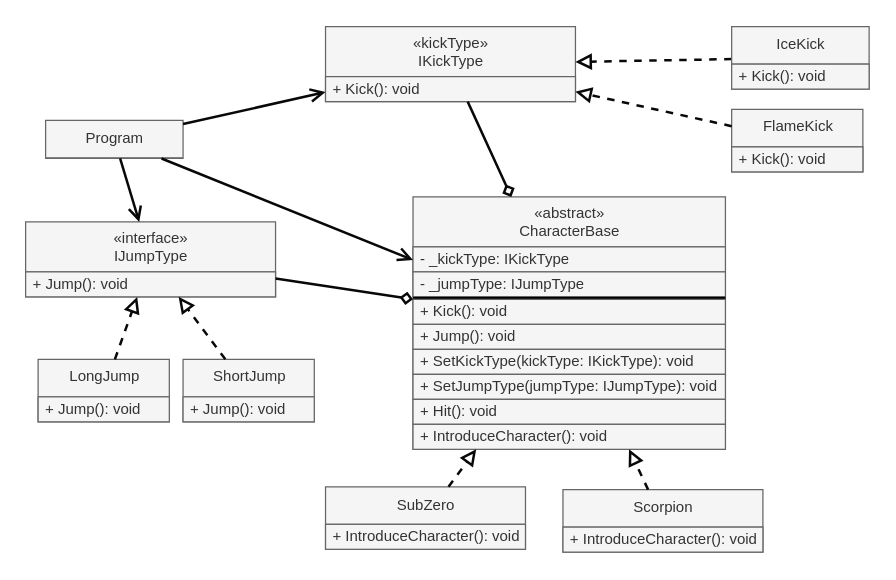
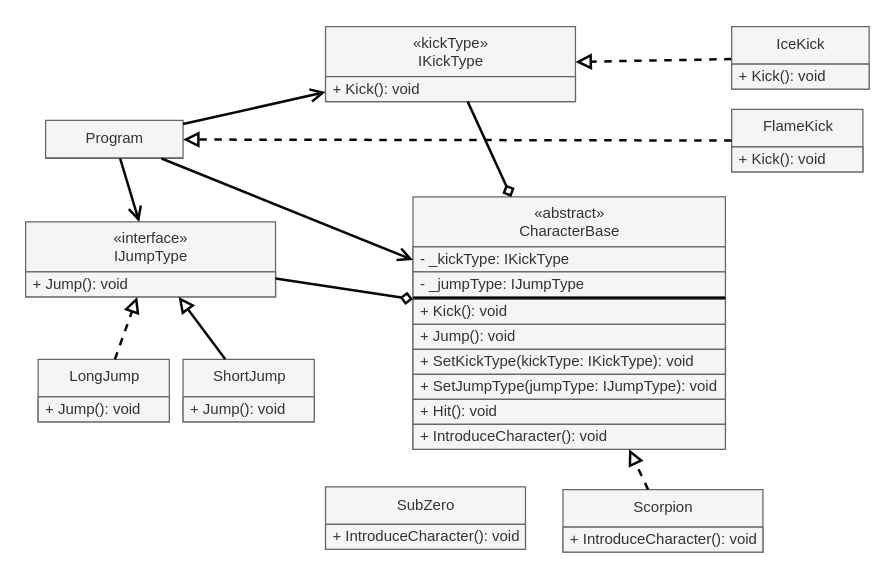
(660, 110) -> (339, 140)
(205, 333) -> (205, 333)
(458, 475) -> none
